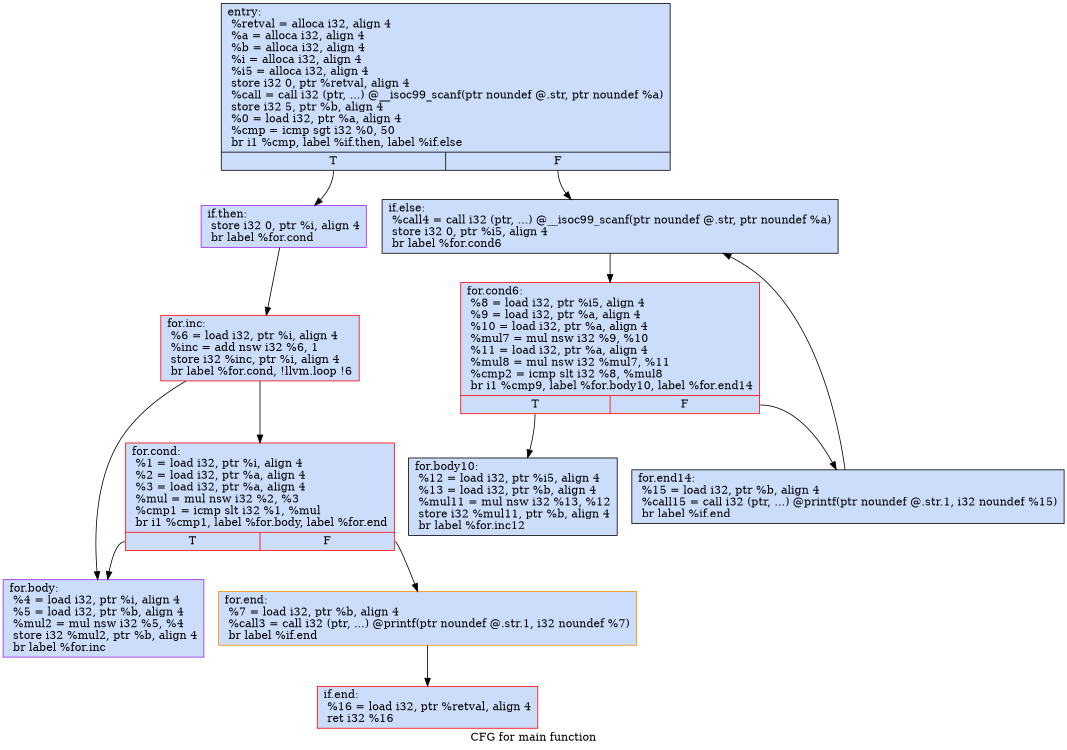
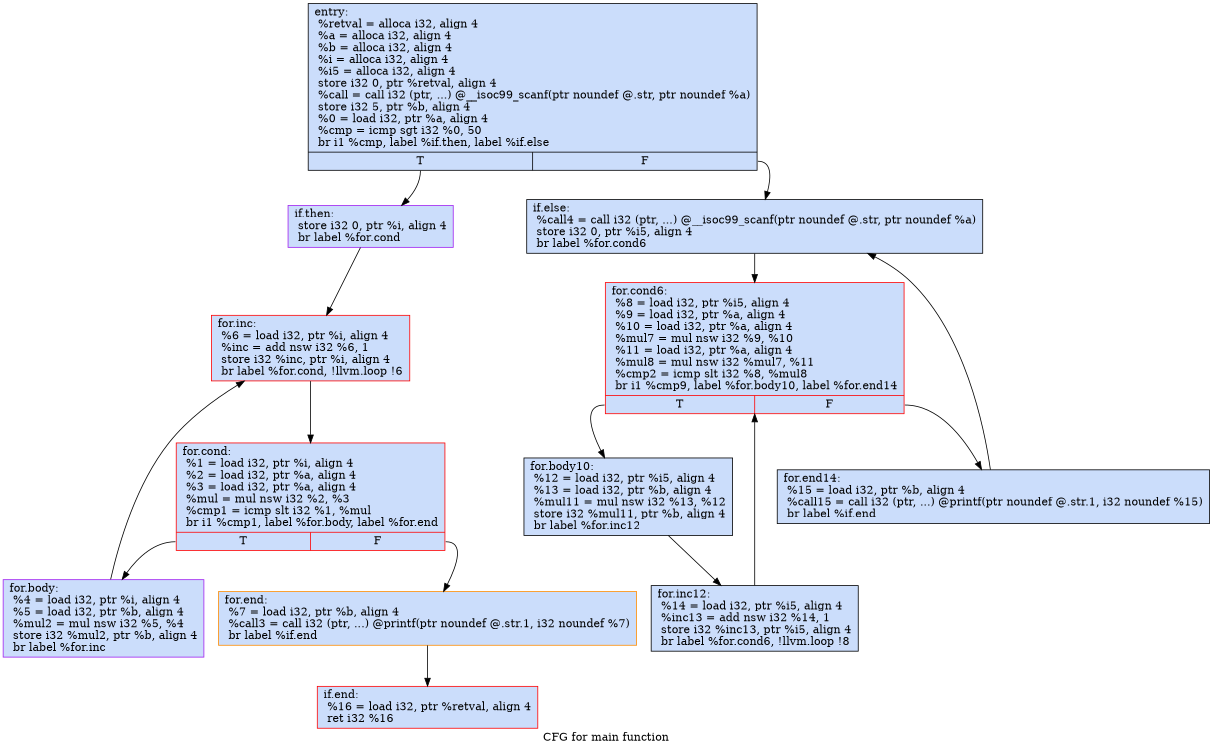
(110, 461) -> (152, 468)
none -> (755, 618)
